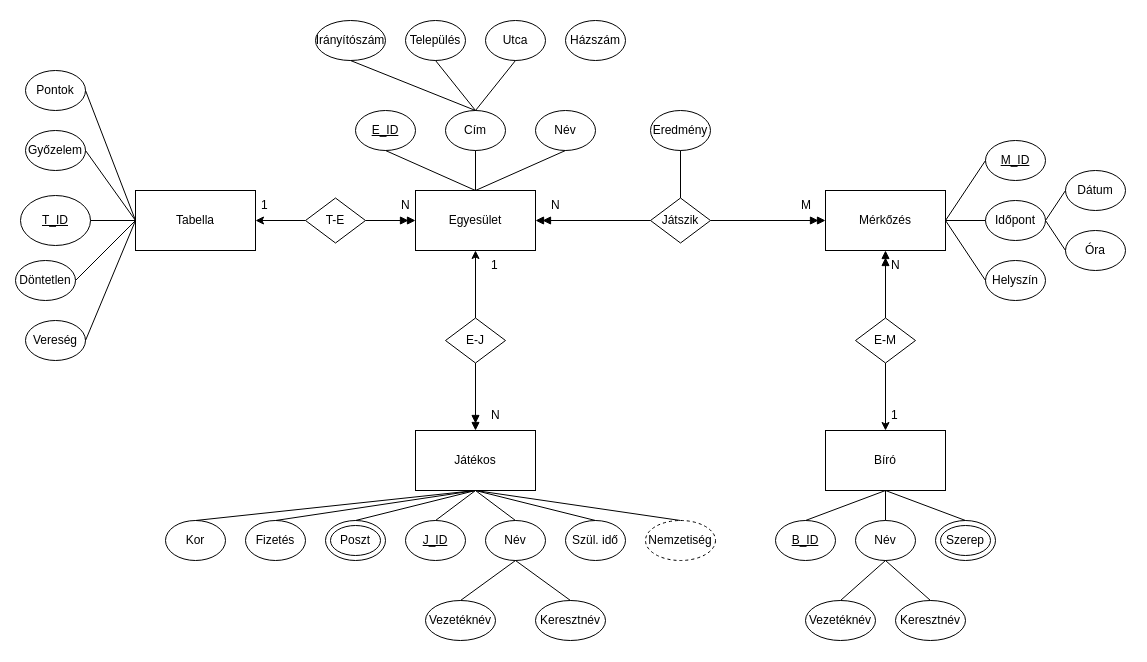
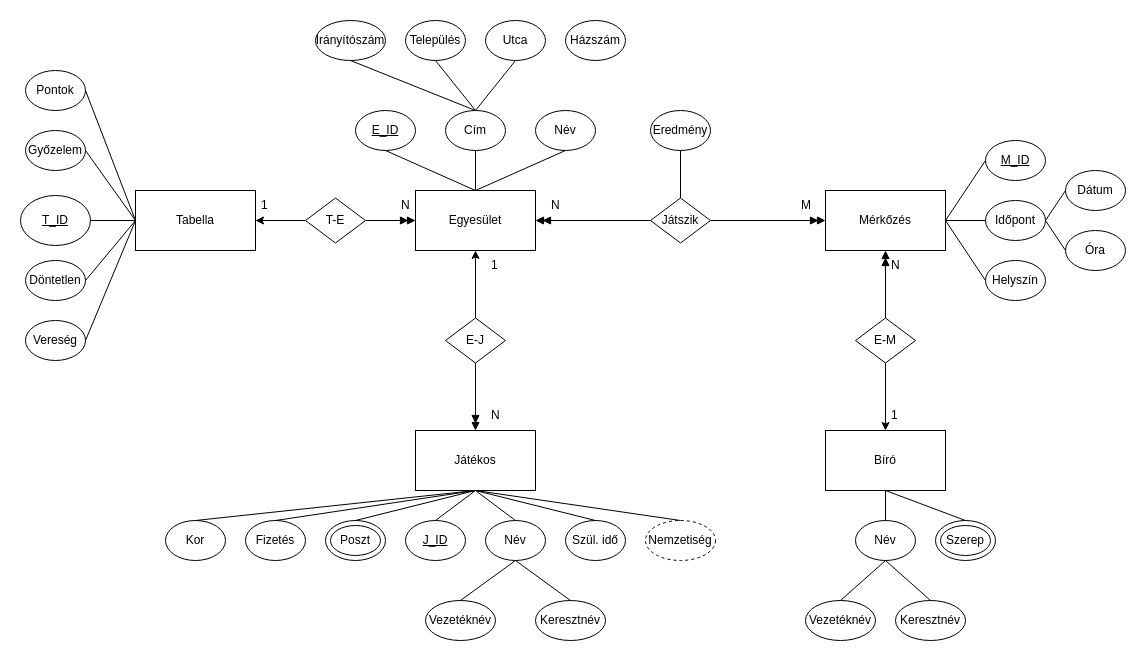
(46, 281) -> (56, 281)
(844, 506) -> none
(806, 541) -> none
